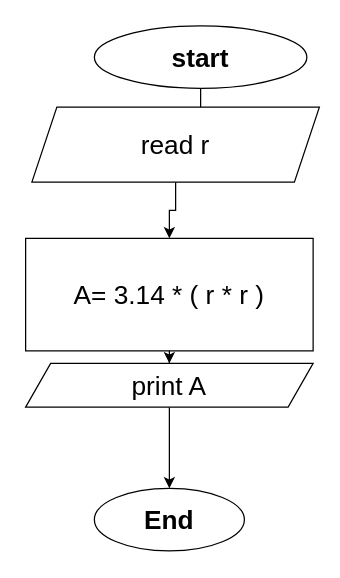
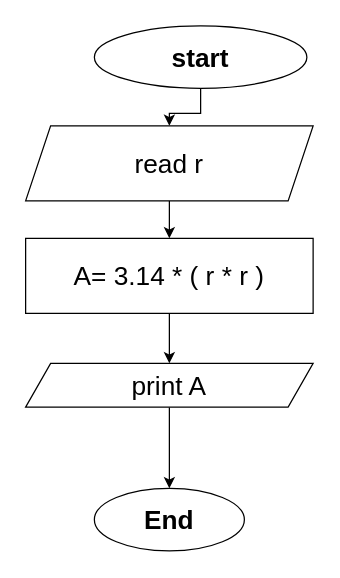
(176, 144) -> (169, 163)
(169, 294) -> (169, 276)
